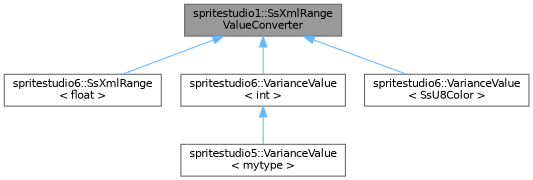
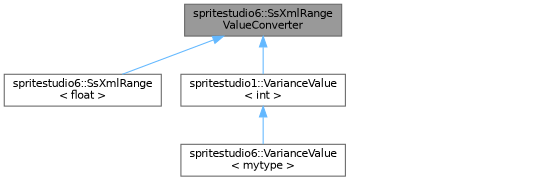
(263, 20) -> (263, 20)
(263, 90) -> (263, 90)
(447, 90) -> none
(263, 160) -> (263, 160)
